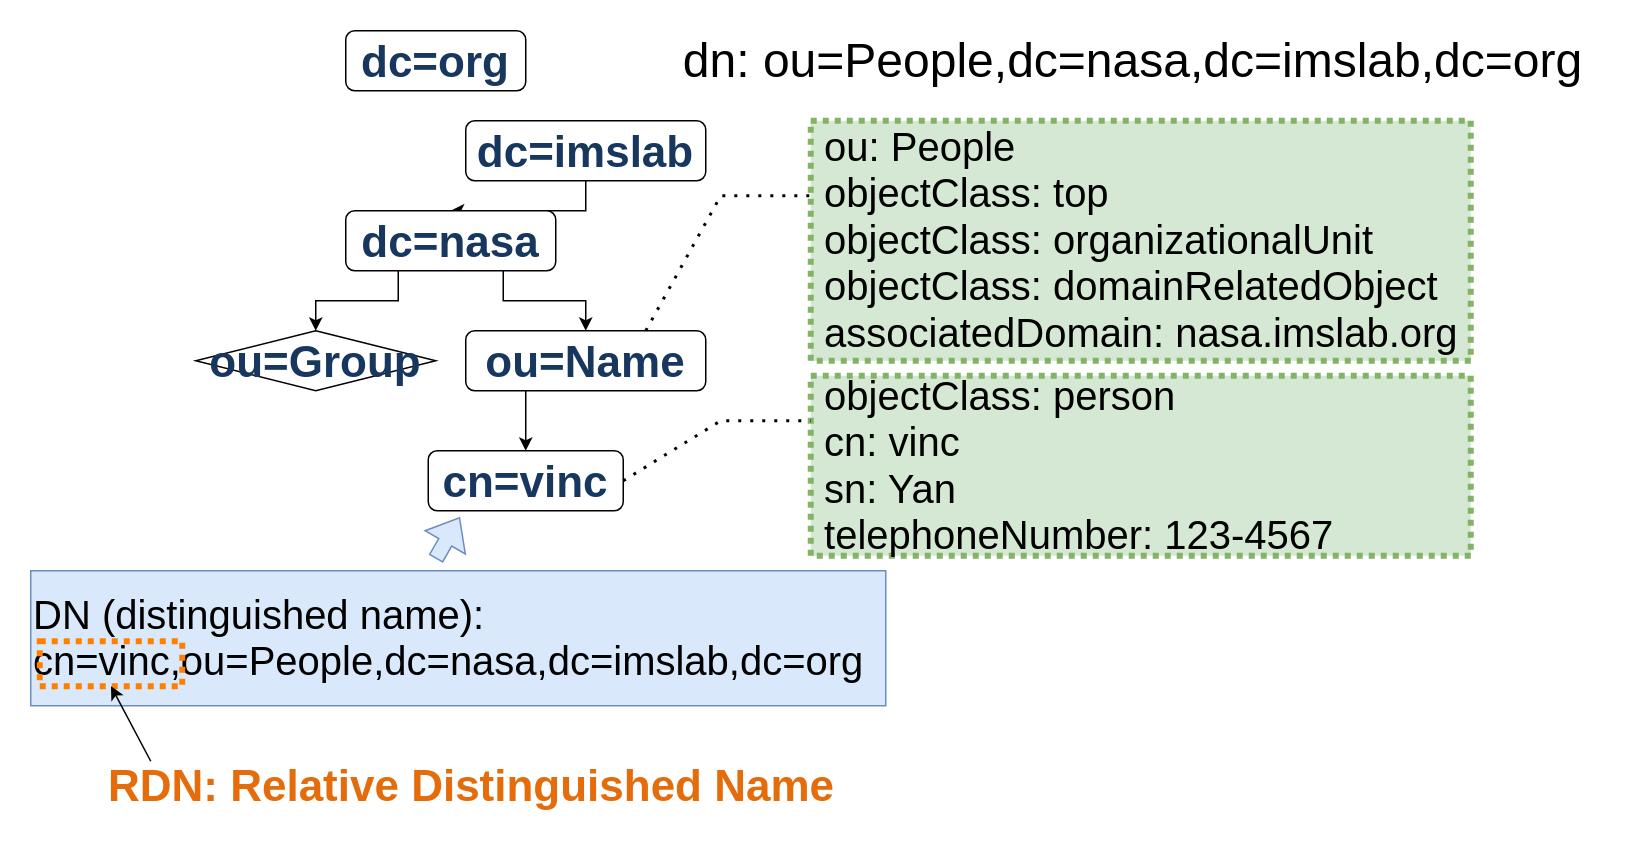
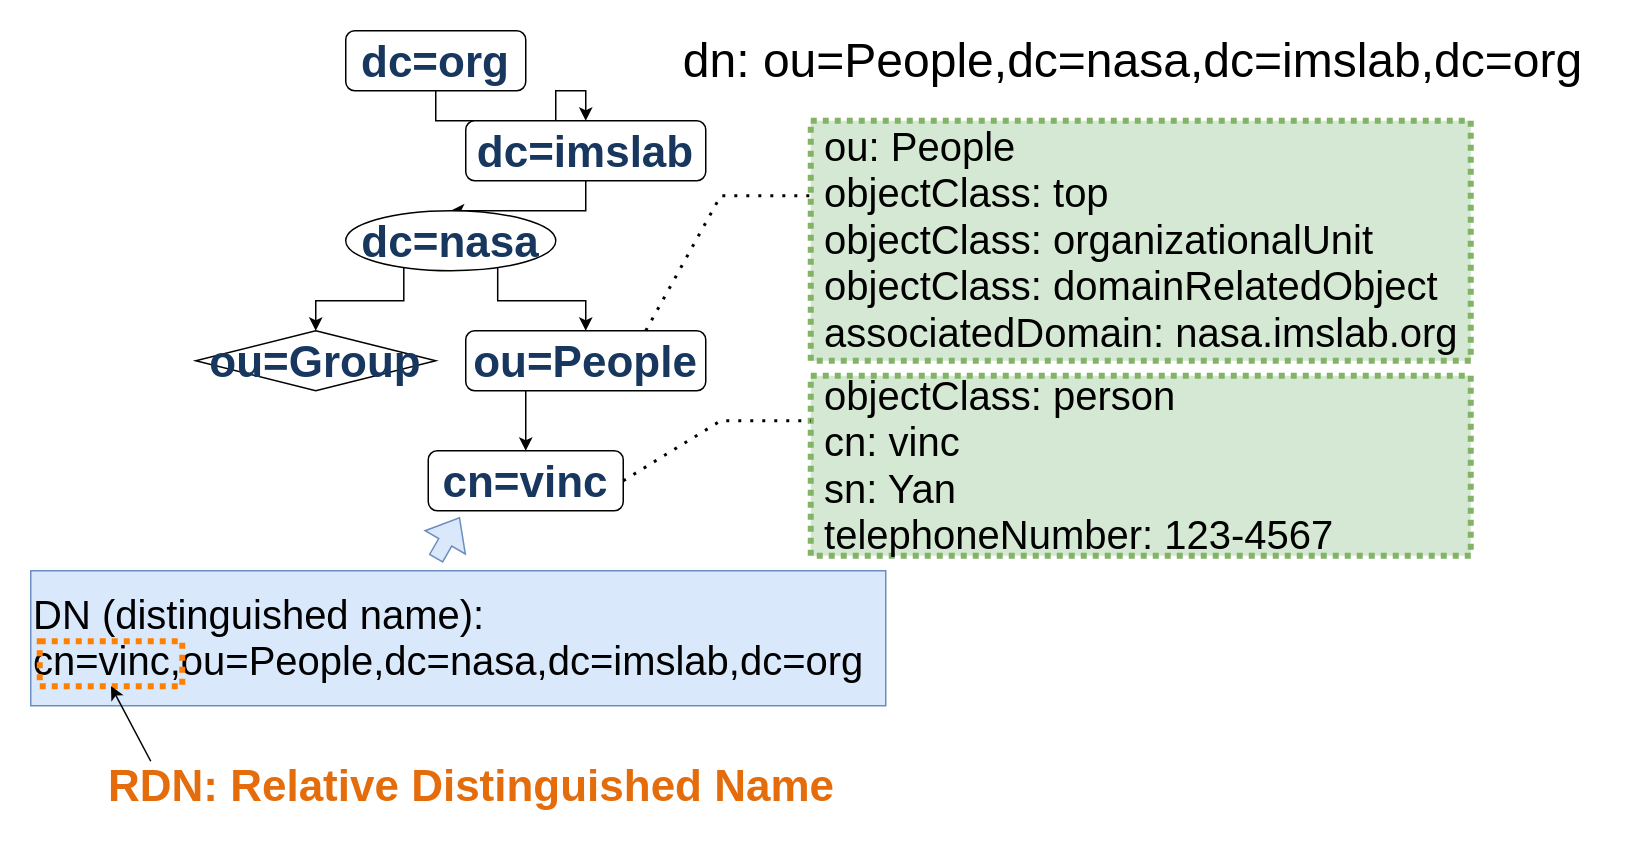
none -> (564, 91)
(451, 241) -> (451, 241)
(586, 361) -> (586, 361)
